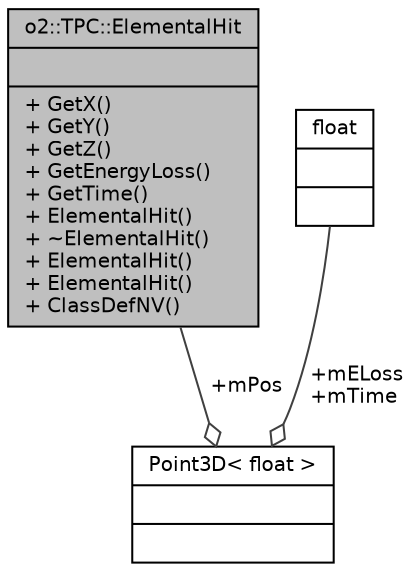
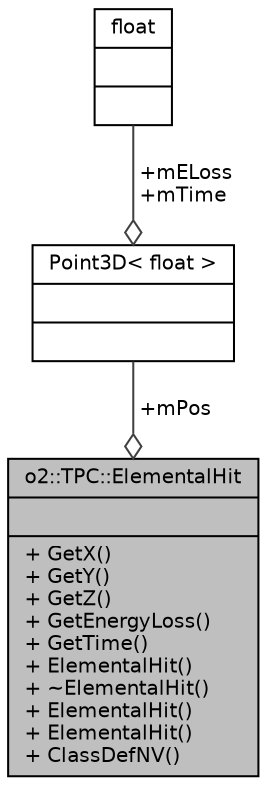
(195, 375) -> (133, 397)
